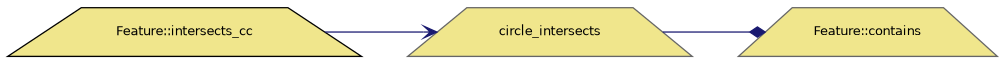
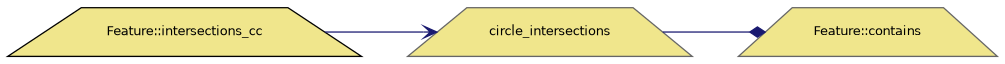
(185, 32) -> (185, 32)
(550, 32) -> (550, 32)
